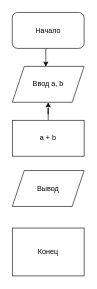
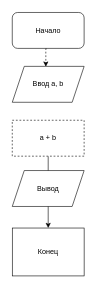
(46, 55) -> (46, 55)
(48, 109) -> (48, 222)
(48, 138) -> (48, 138)
